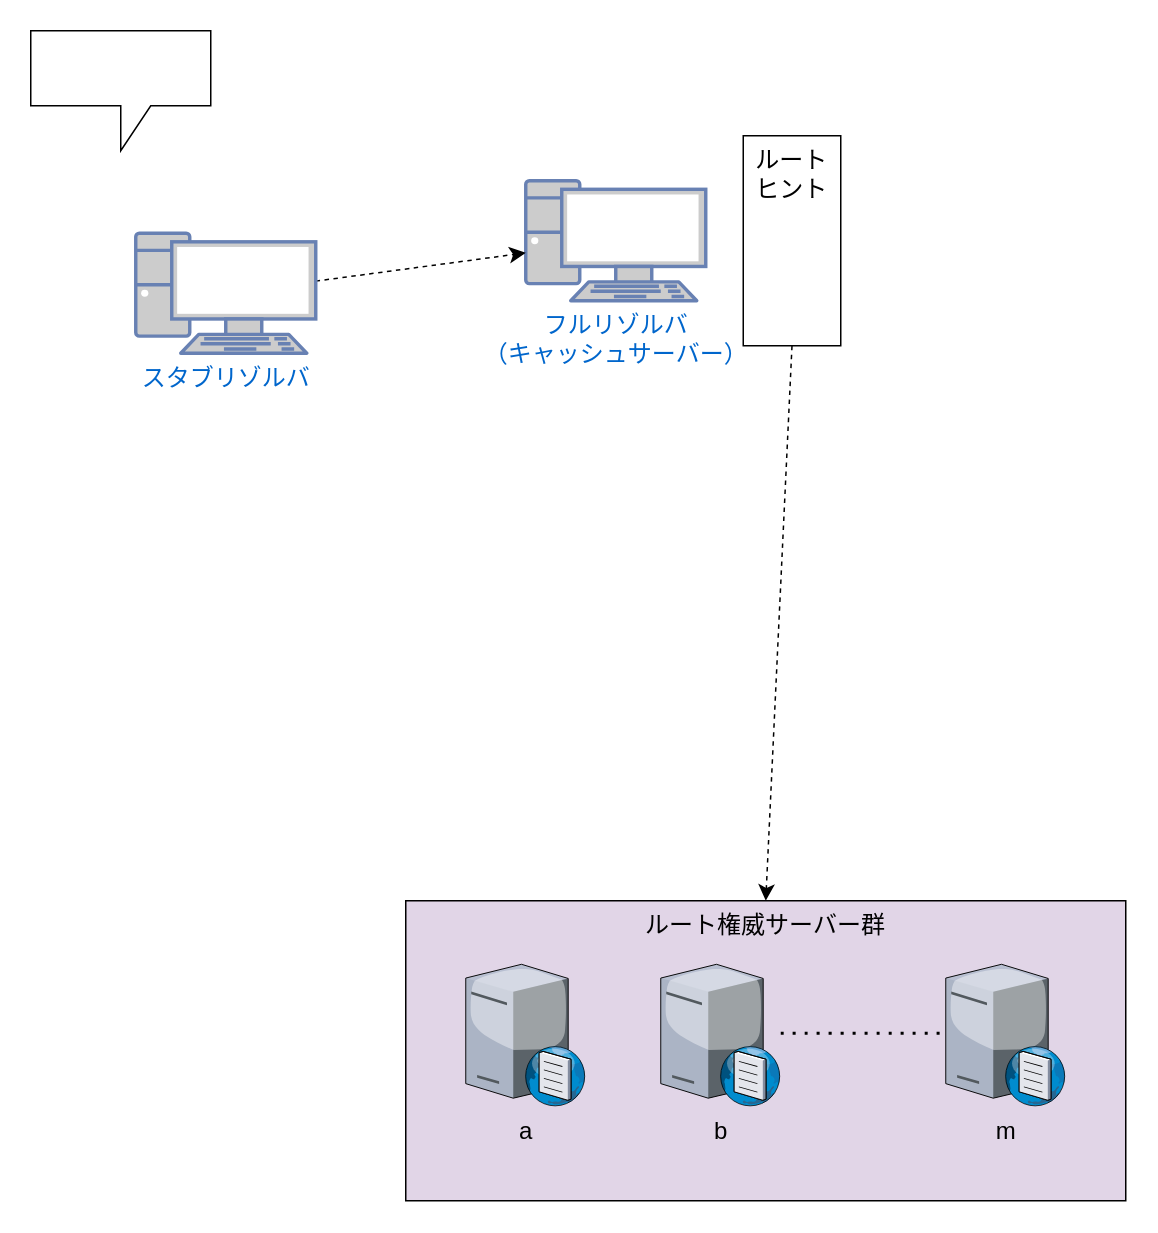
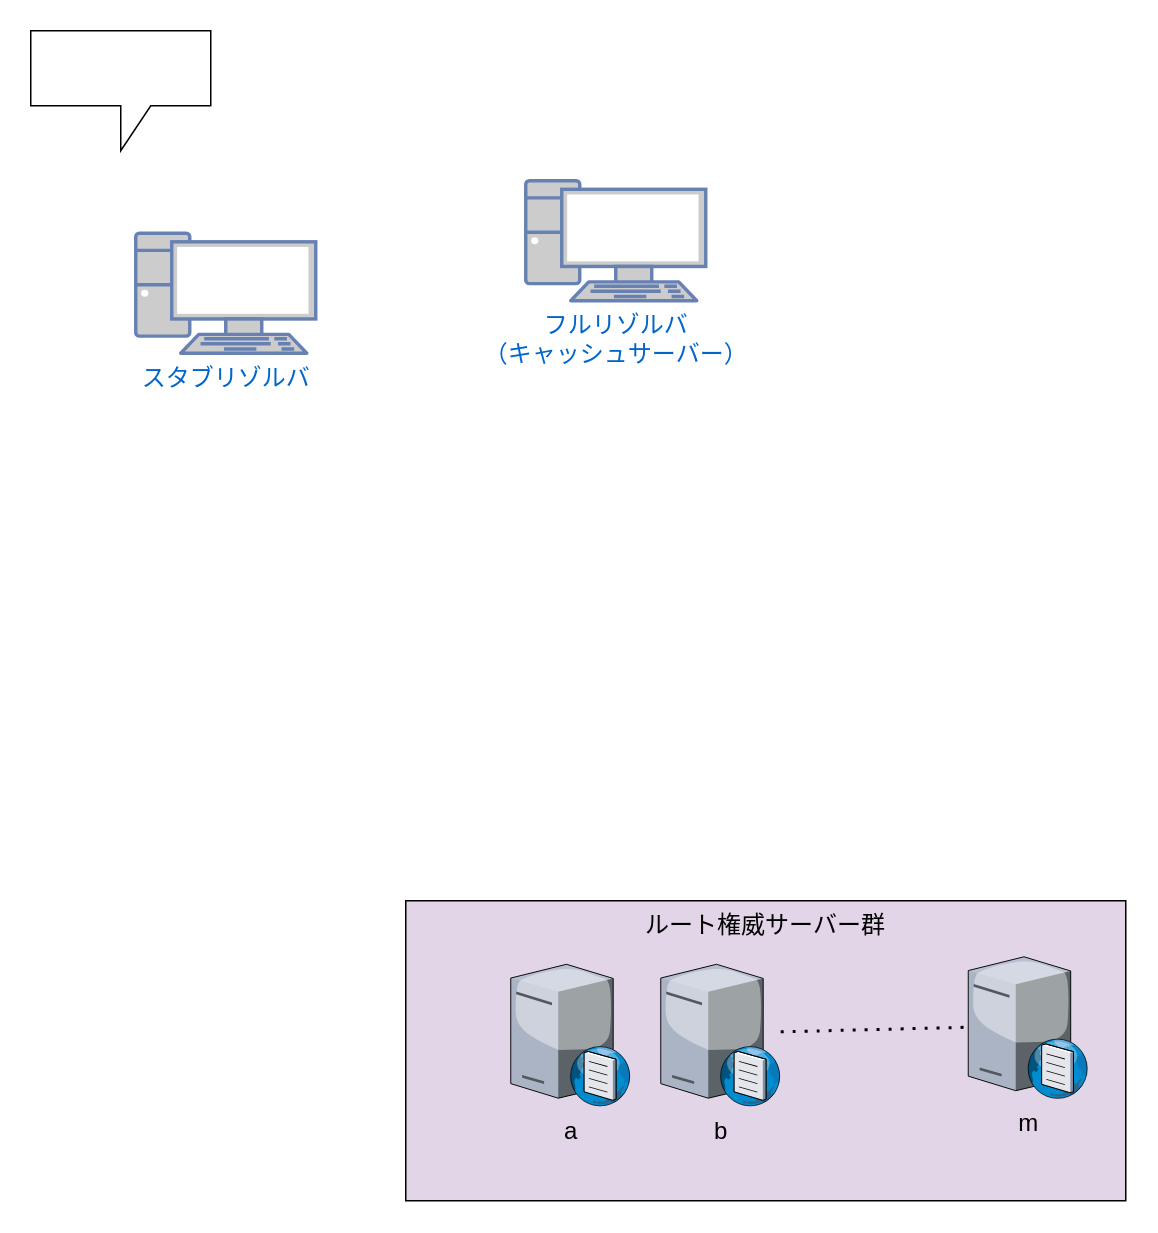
(792, 241) -> none
(415, 268) -> none
(779, 618) -> none
(526, 1033) -> (571, 1033)
(1006, 1033) -> (1028, 1026)
